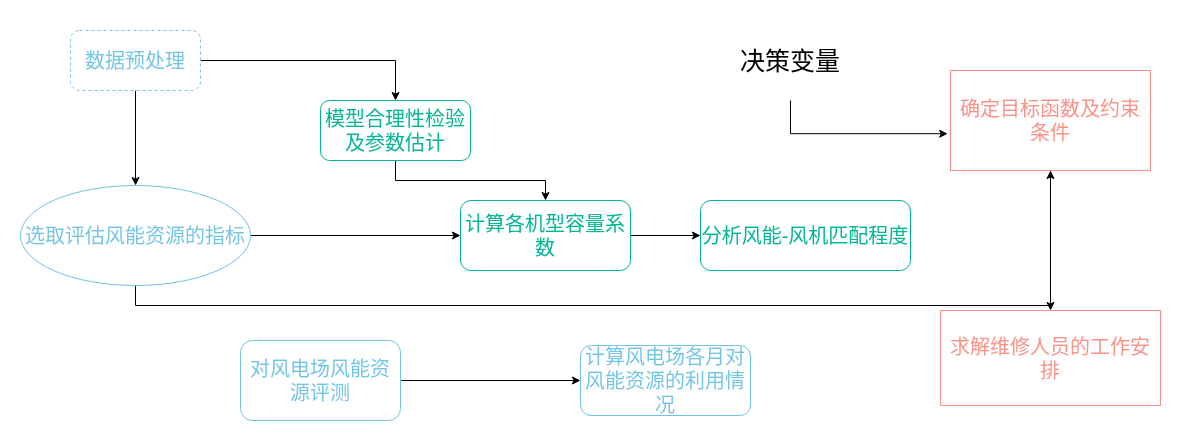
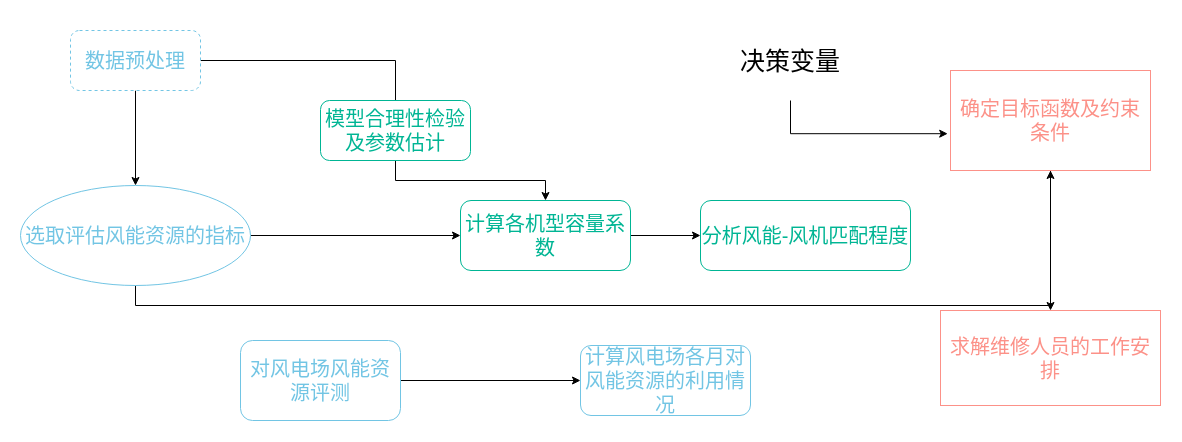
(396, 92) -> (396, 94)
